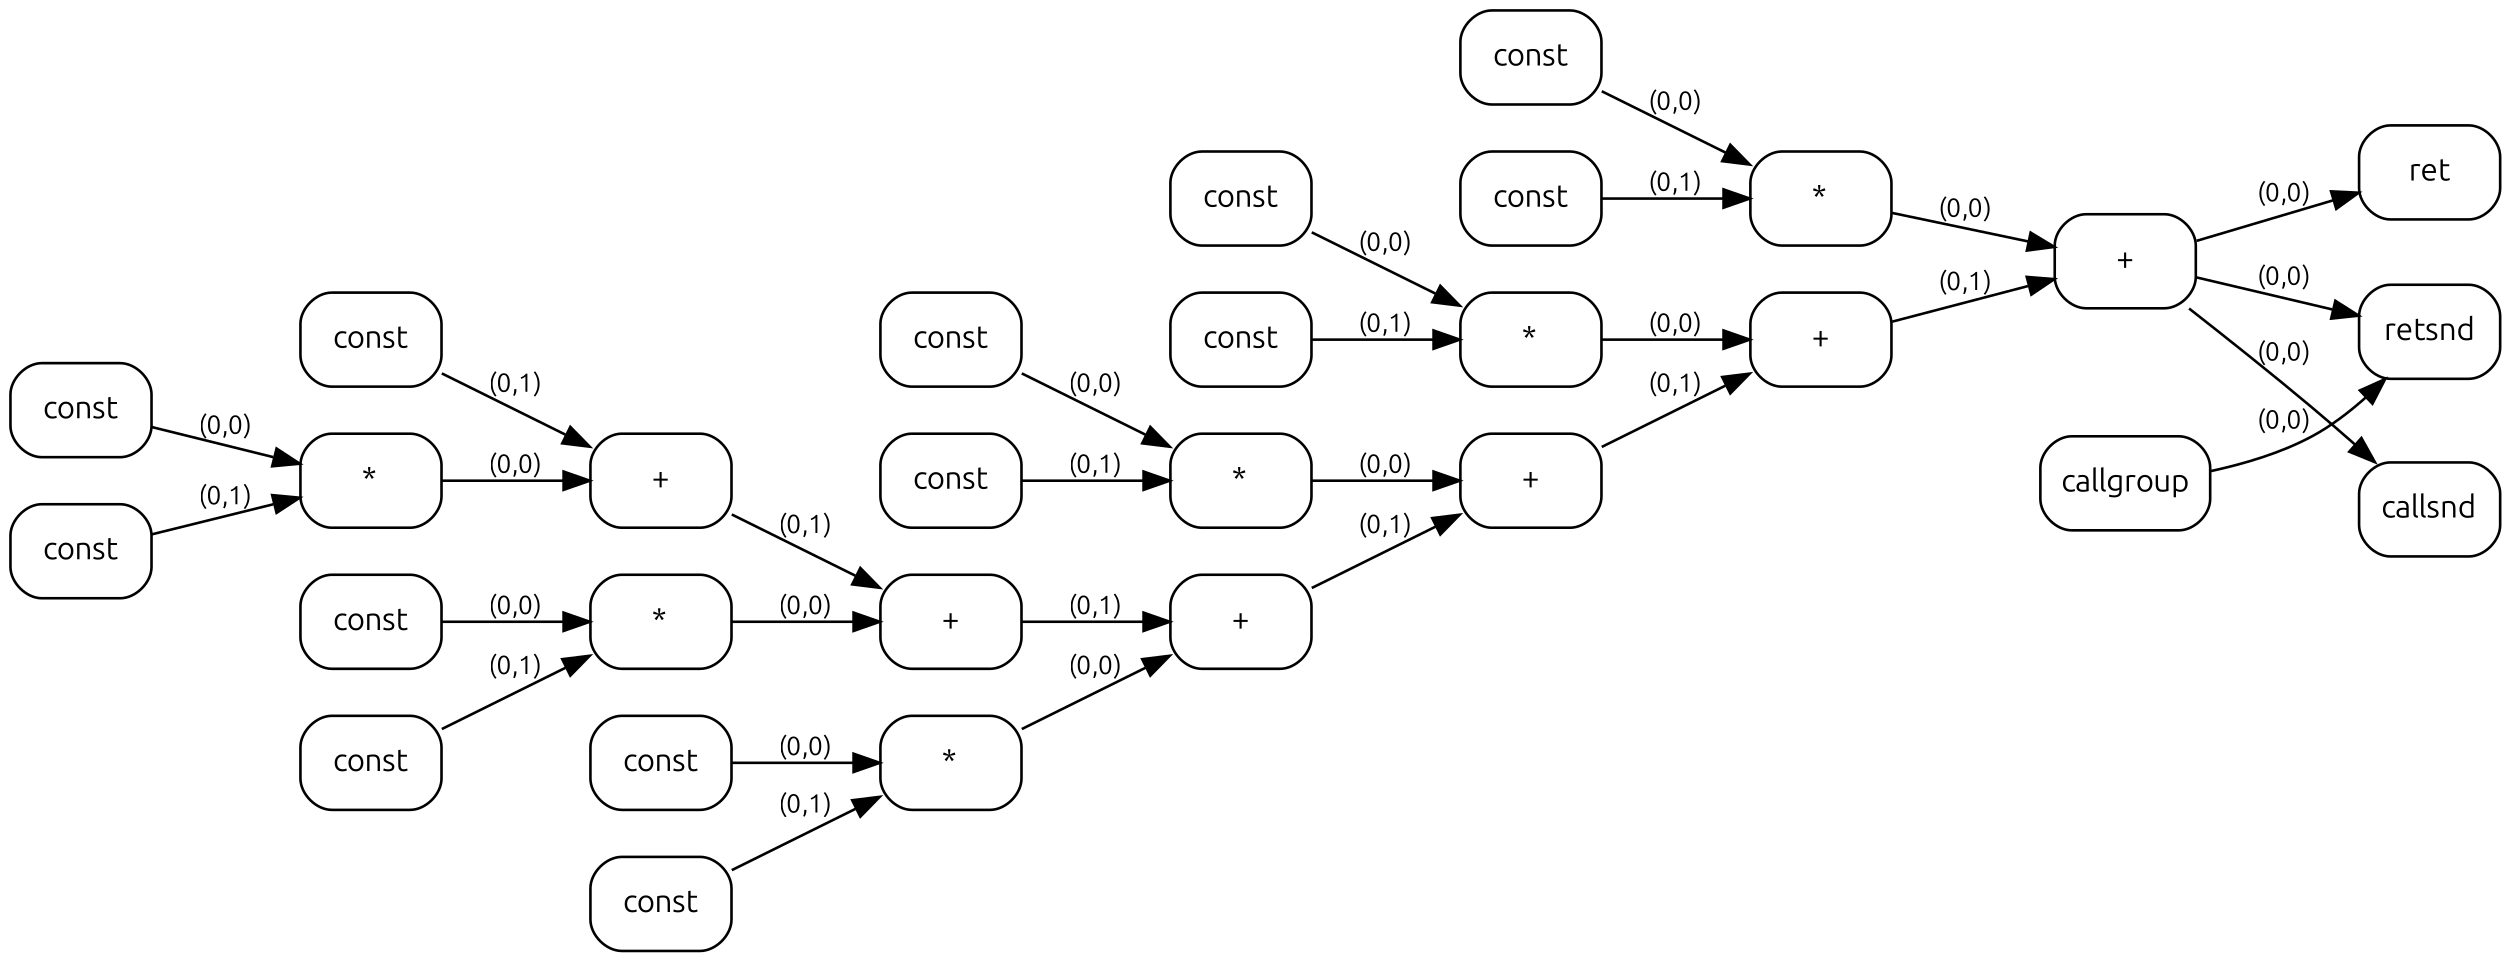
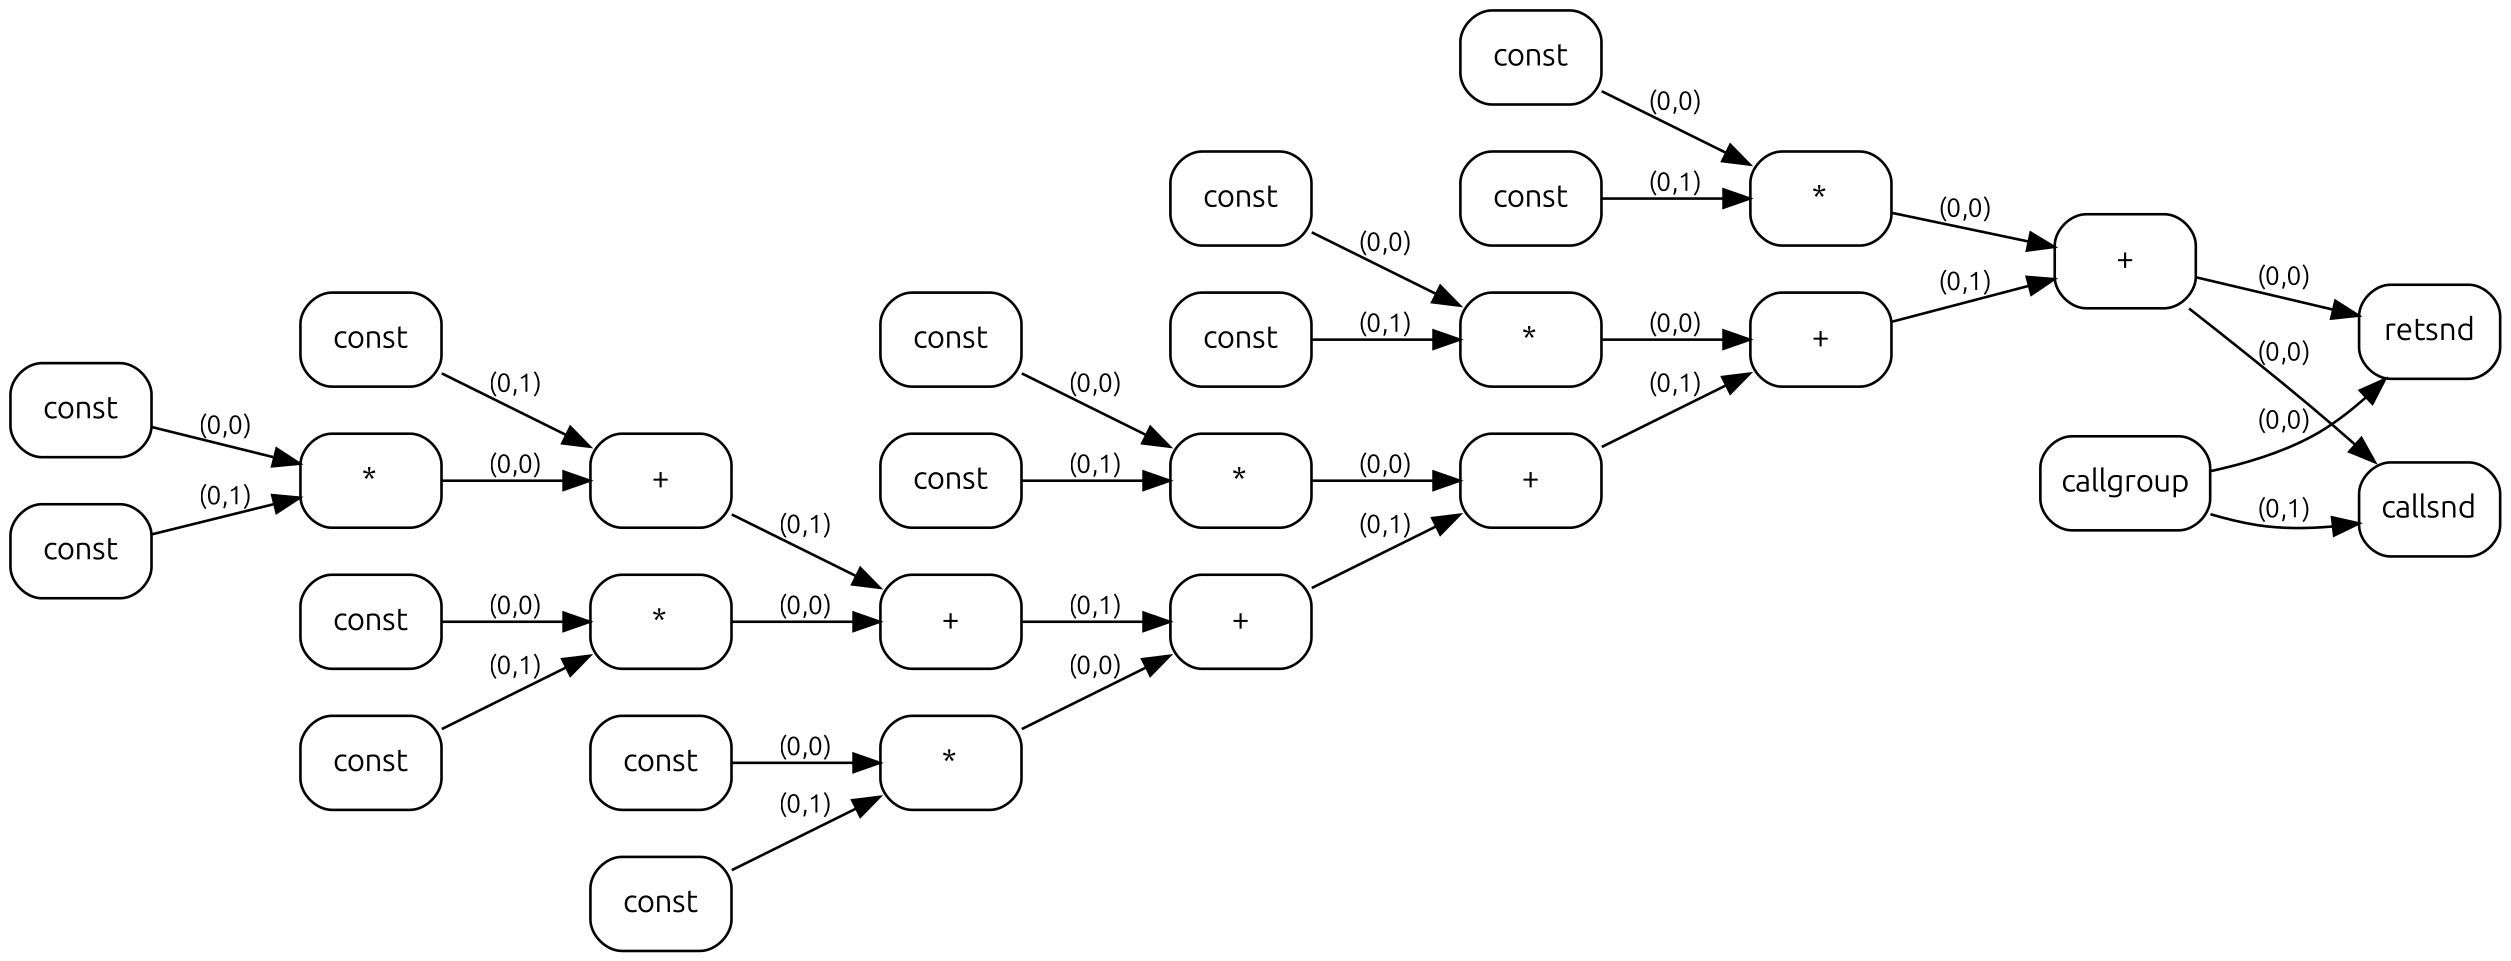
(2430, 172) -> none
none -> (2271, 527)
